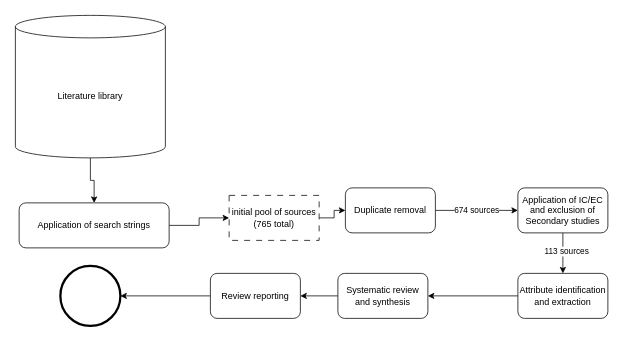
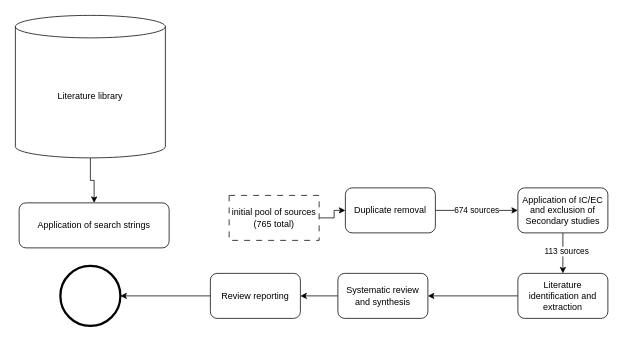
(188, 225) -> none
(563, 296) -> (563, 296)
